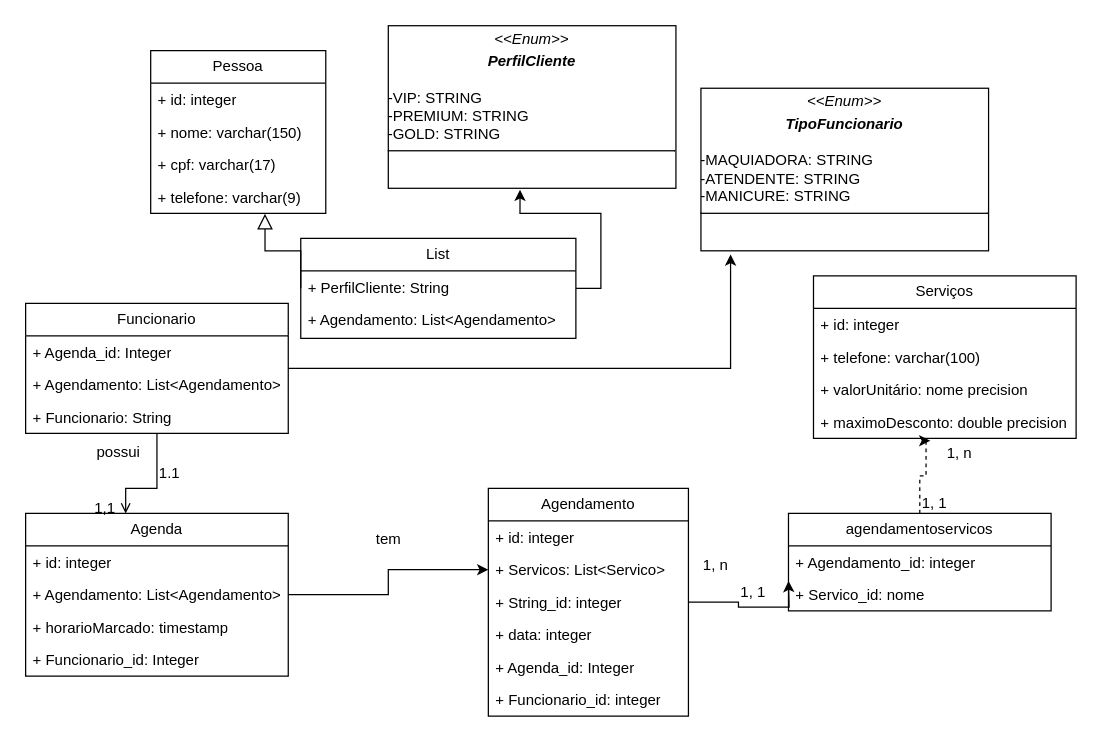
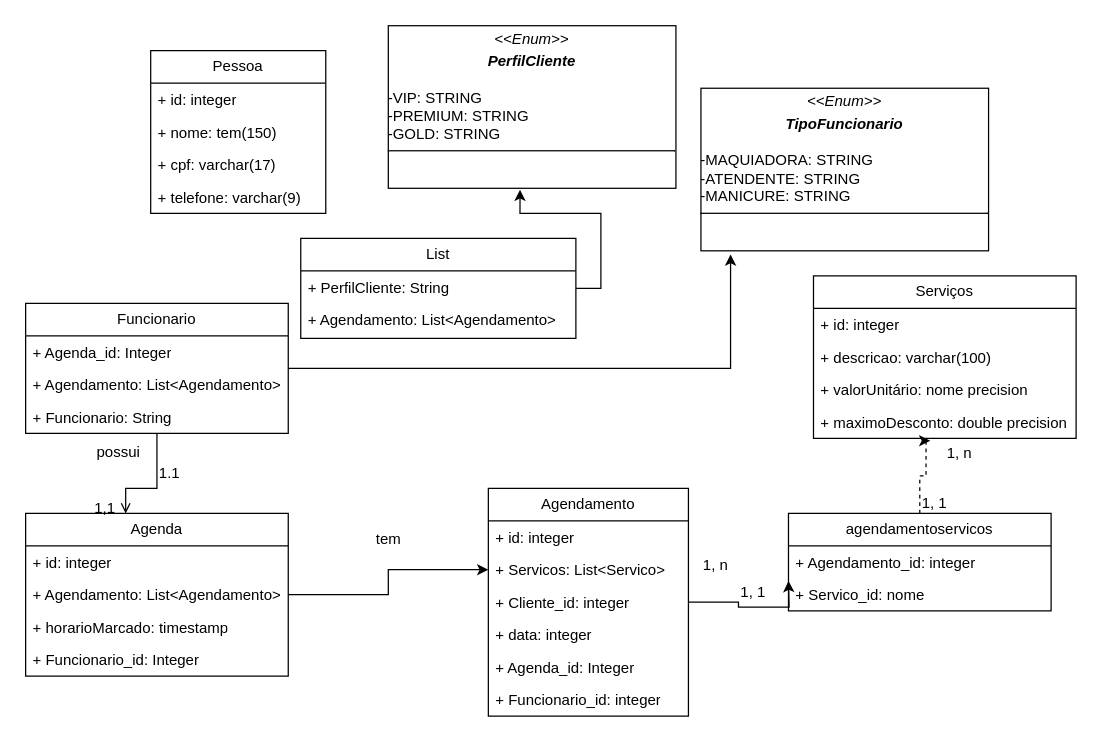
(236, 133) -> (219, 133)
(270, 251) -> none
(914, 358) -> (918, 358)
(568, 603) -> (570, 603)
